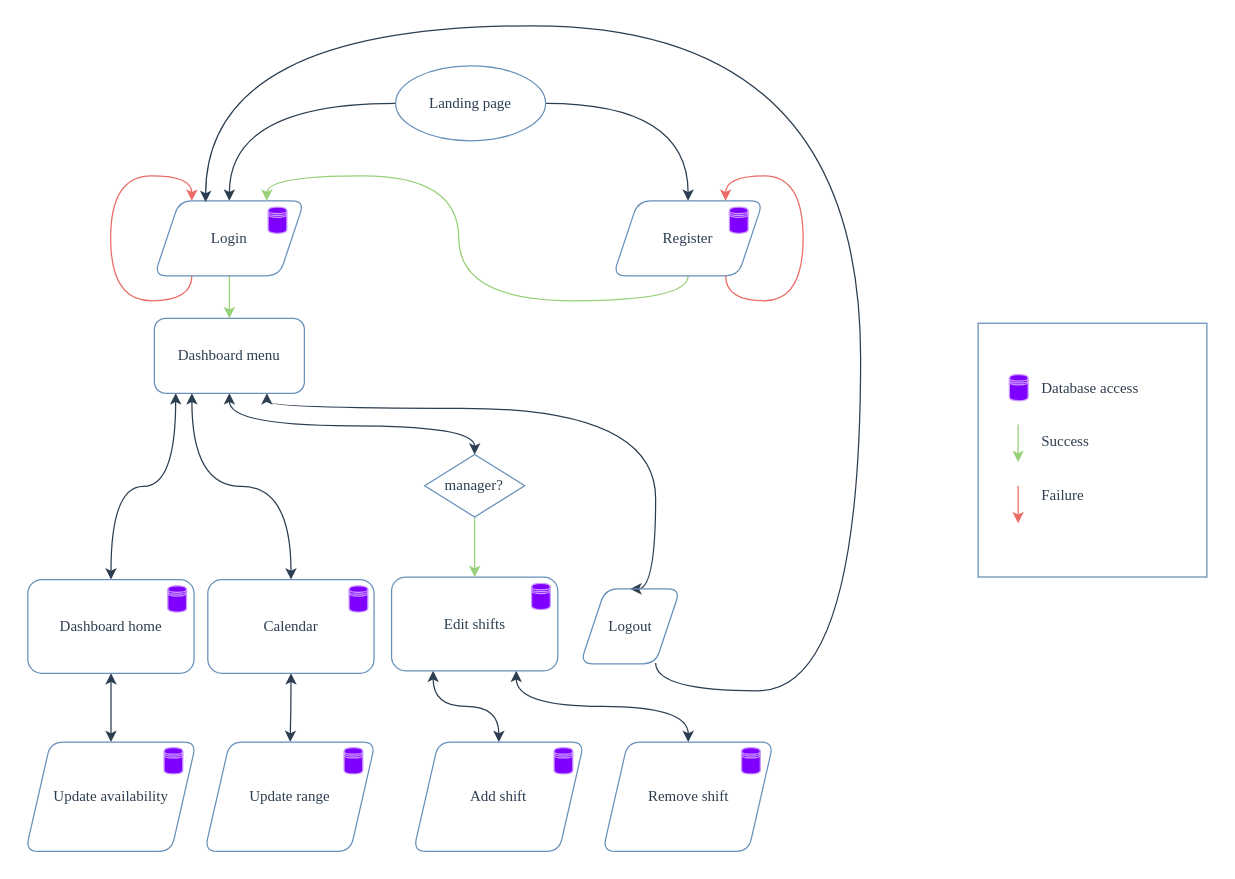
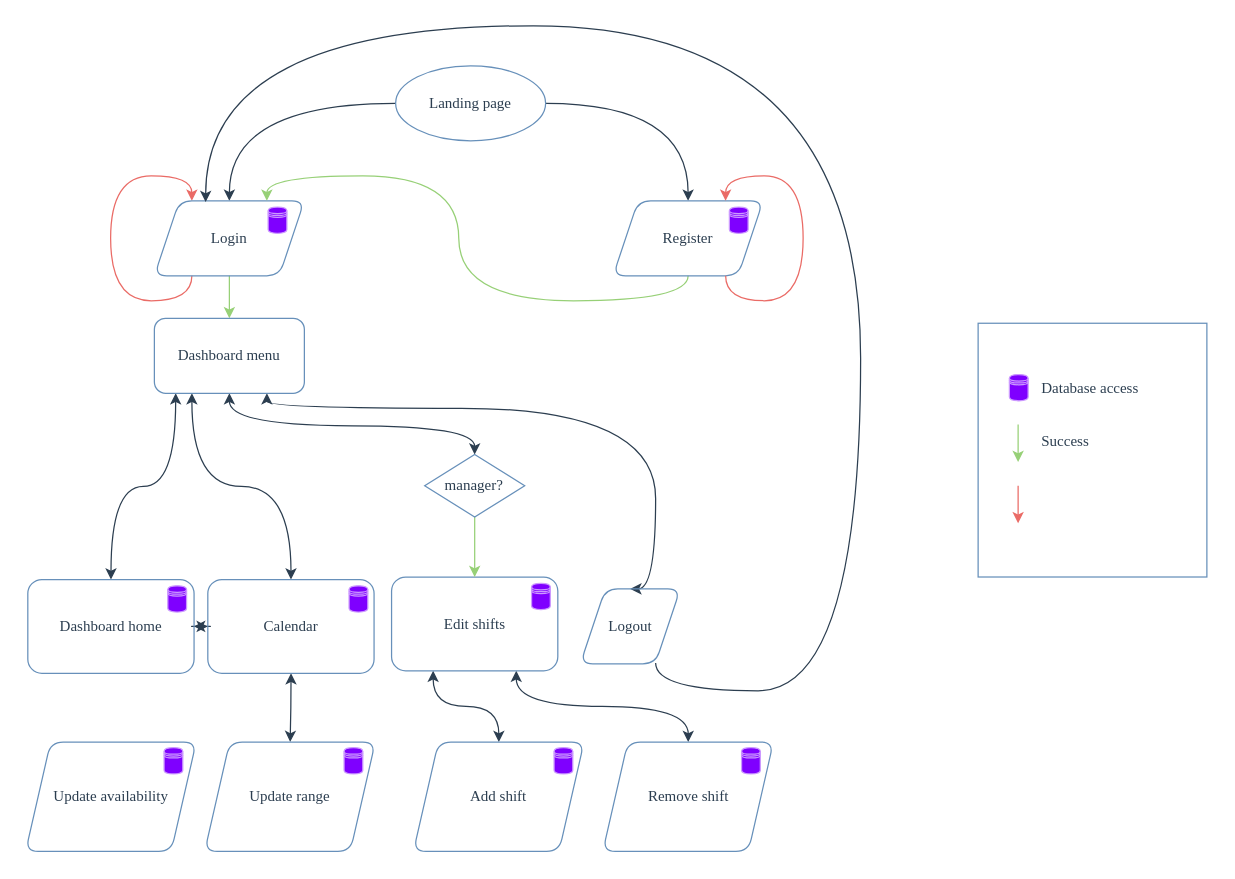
(1079, 496) -> none
(111, 708) -> (201, 626)
